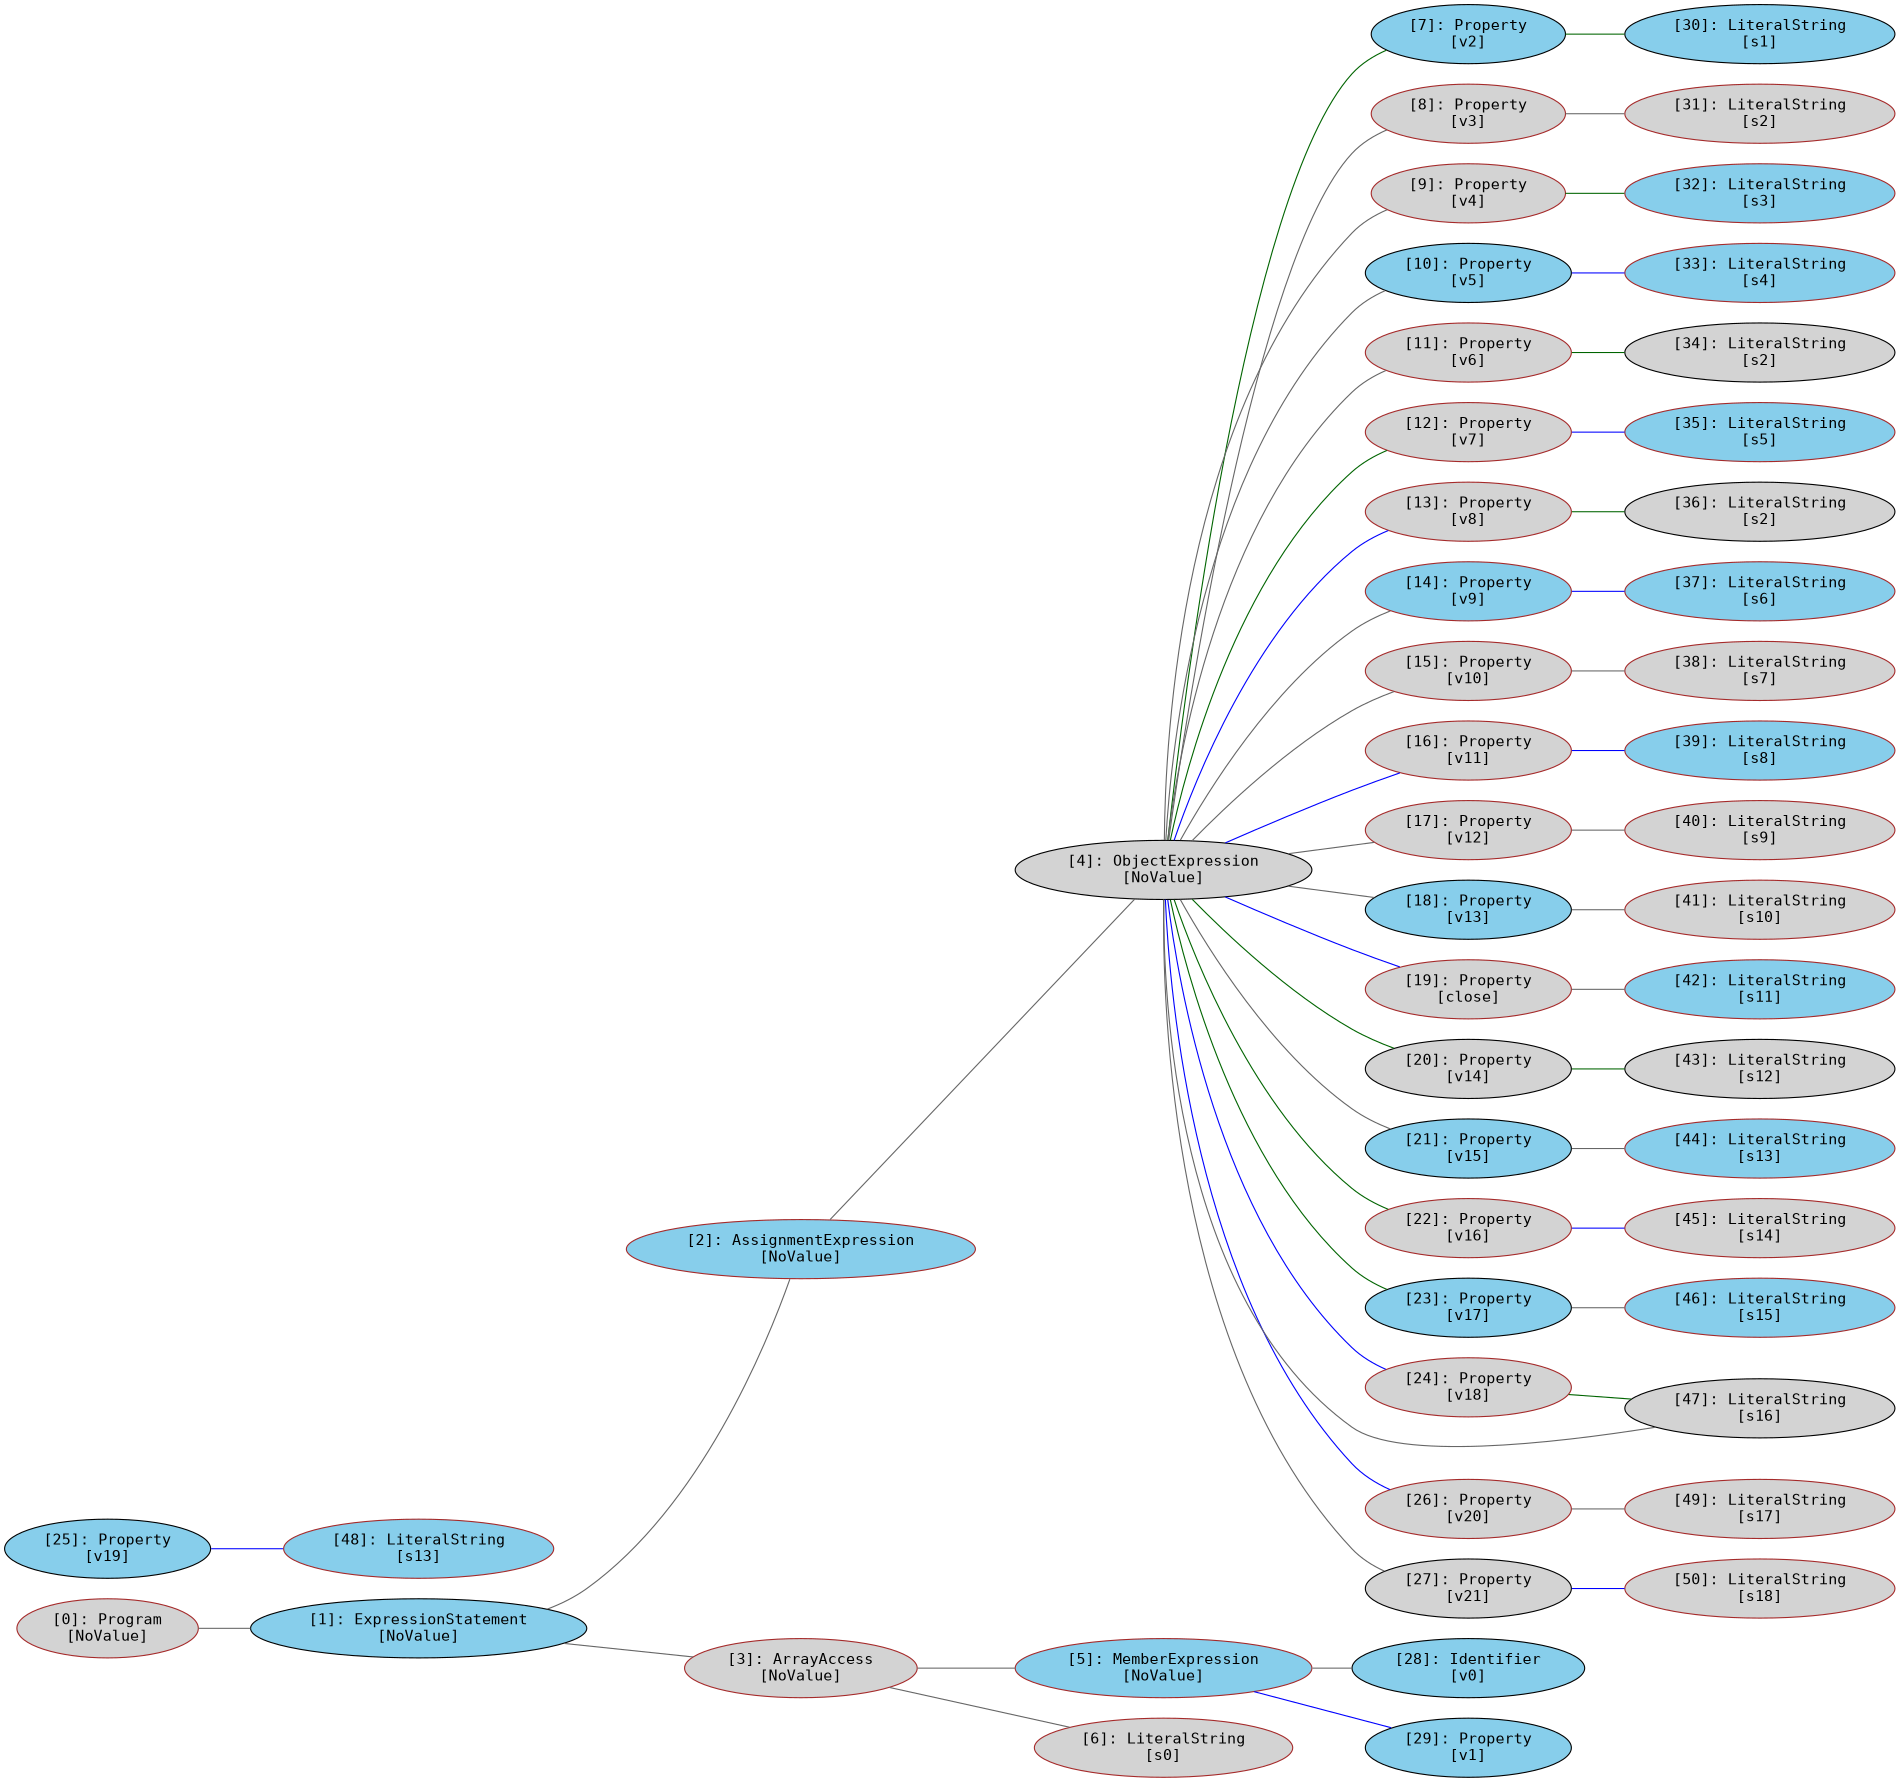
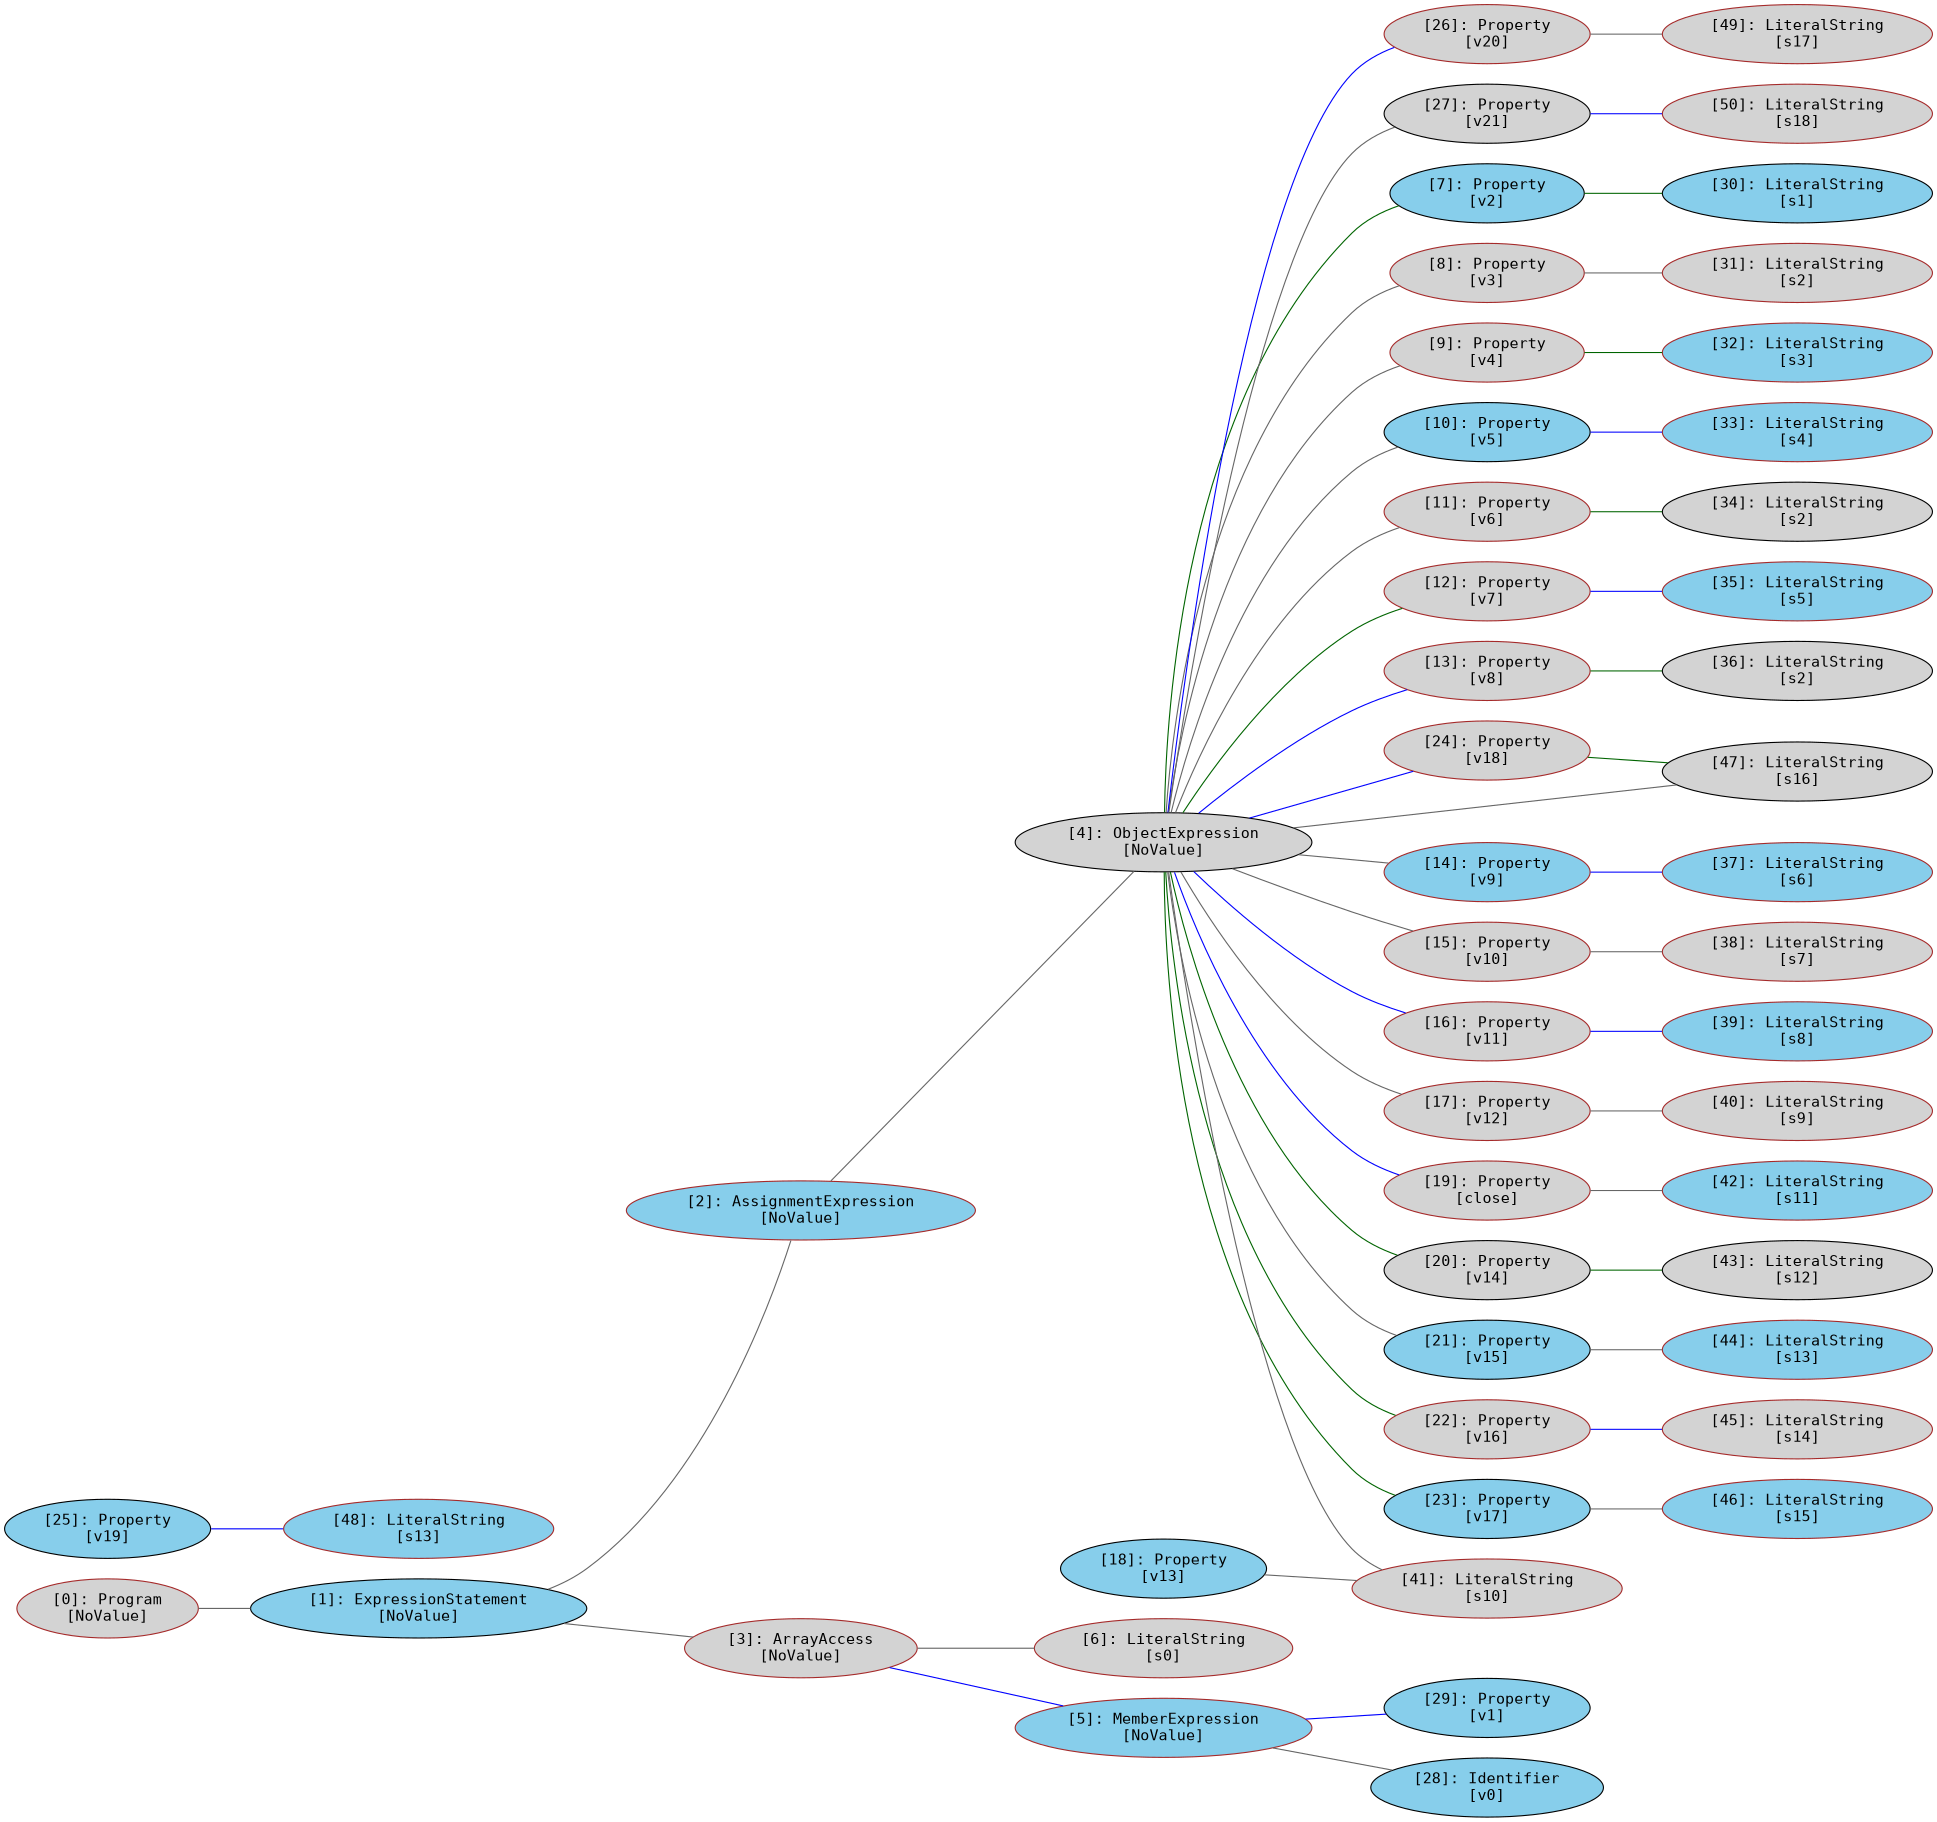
(1331, 892) -> (1235, 1238)
(966, 1668) -> (976, 1687)
